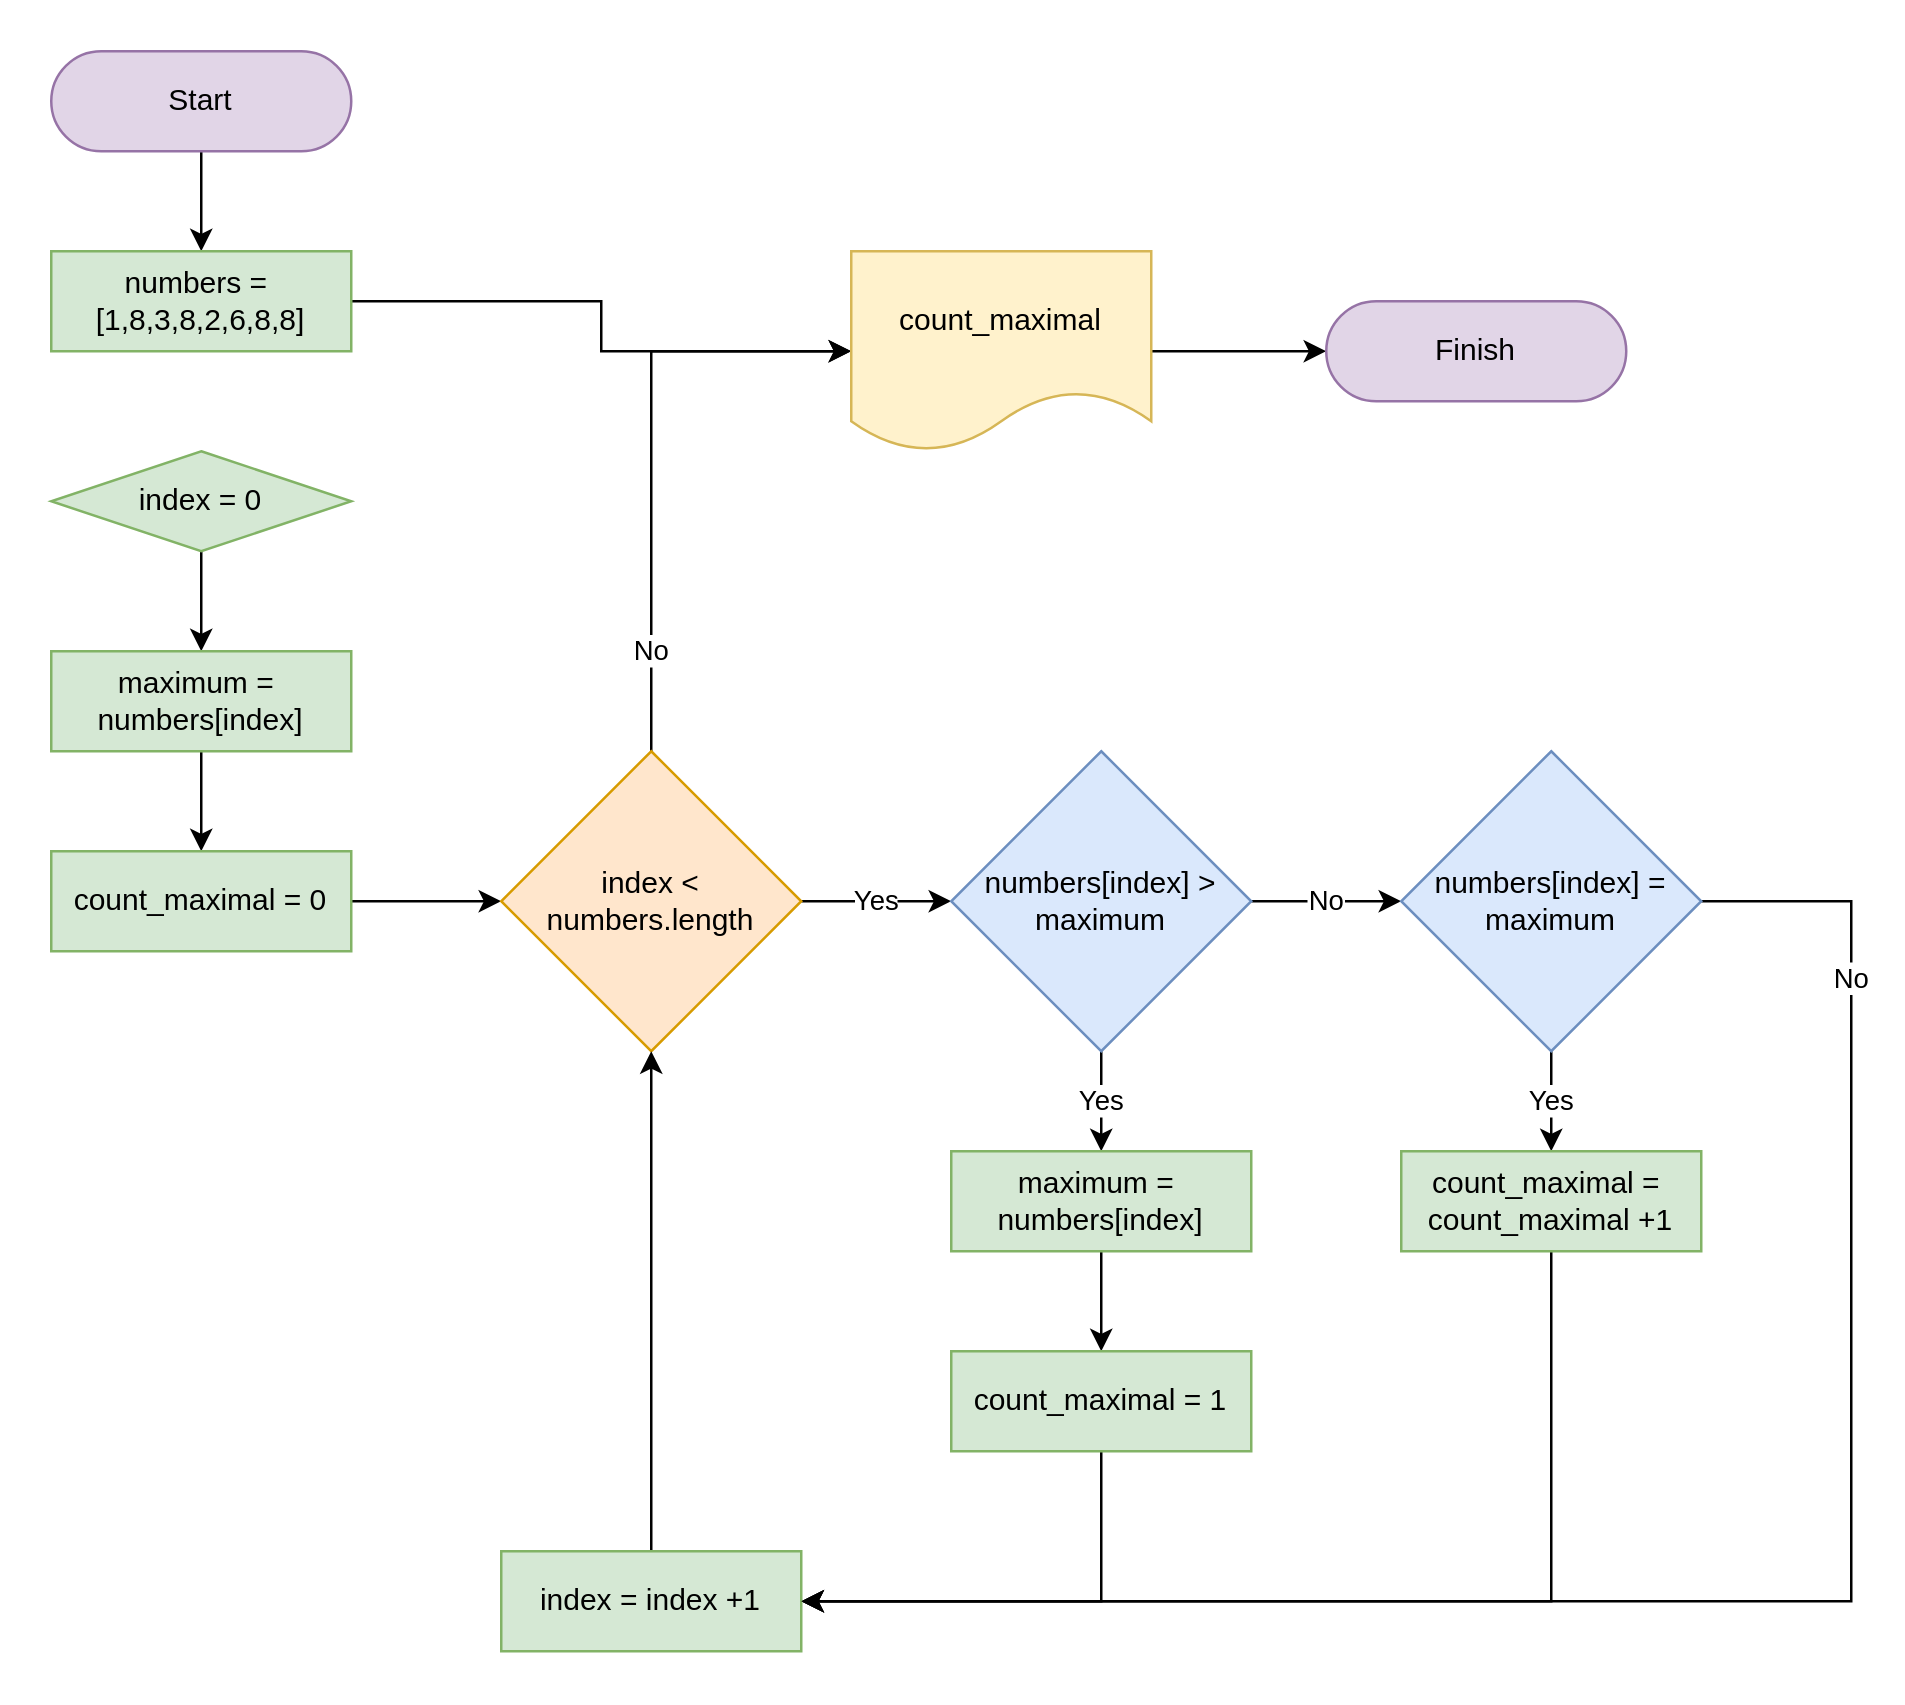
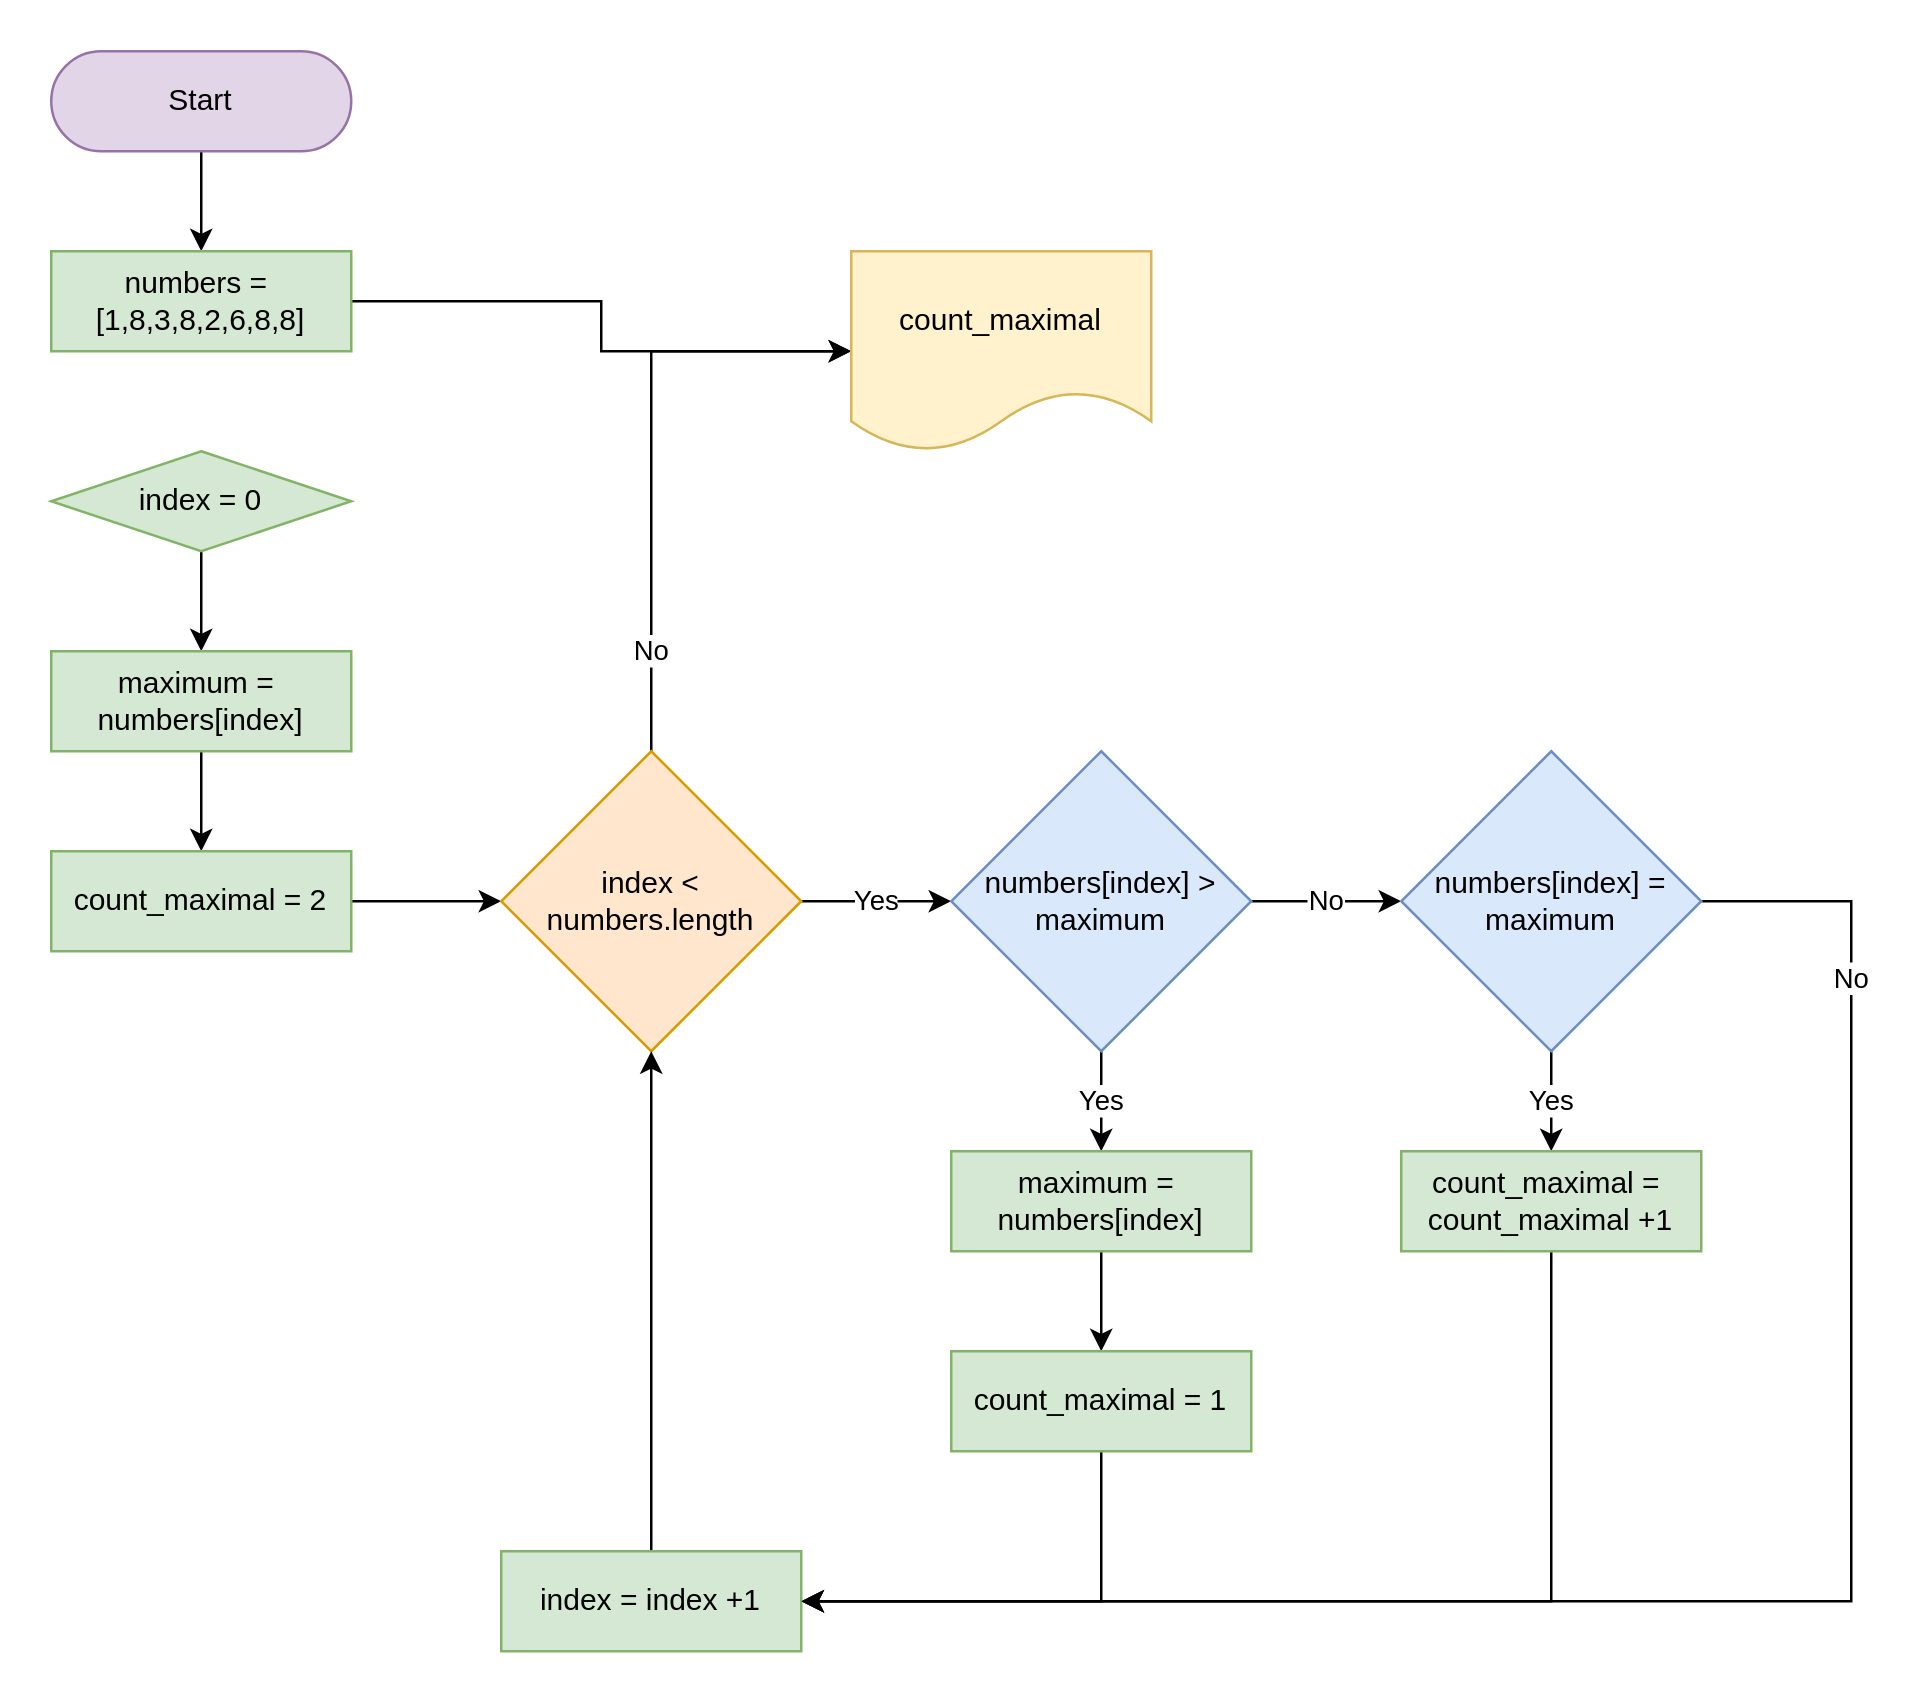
(1230, 351) -> none
(1476, 351) -> none
(201, 901) -> (201, 901)
